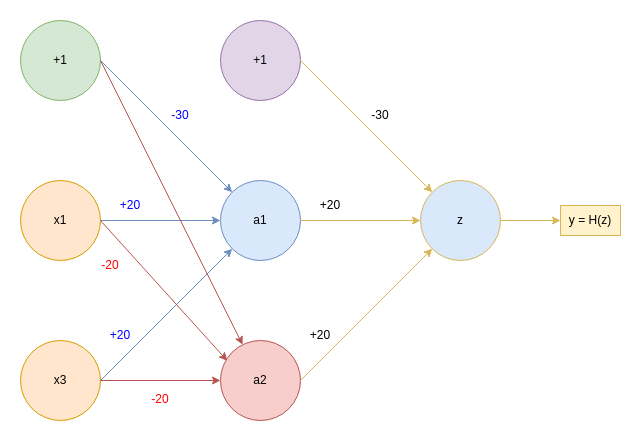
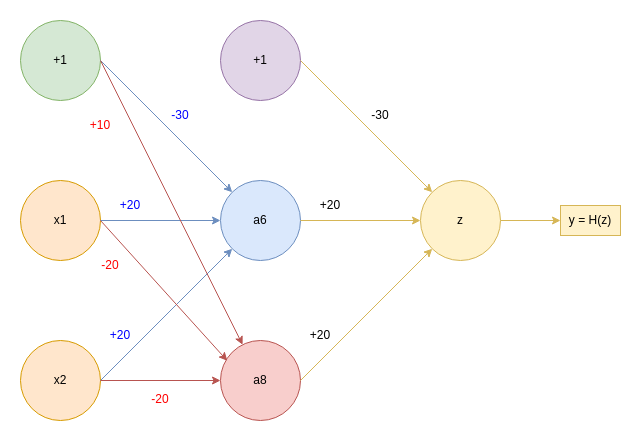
none -> (101, 126)
(261, 221) -> (261, 221)
(461, 221) -> (461, 221)
(61, 381) -> (61, 381)
(261, 381) -> (261, 381)
